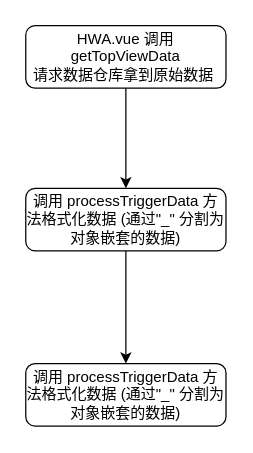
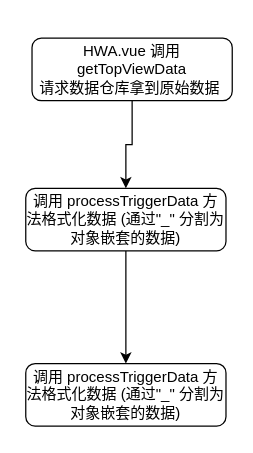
(126, 57) -> (132, 69)
